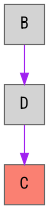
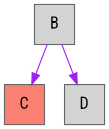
(24, 139) -> (41, 59)
